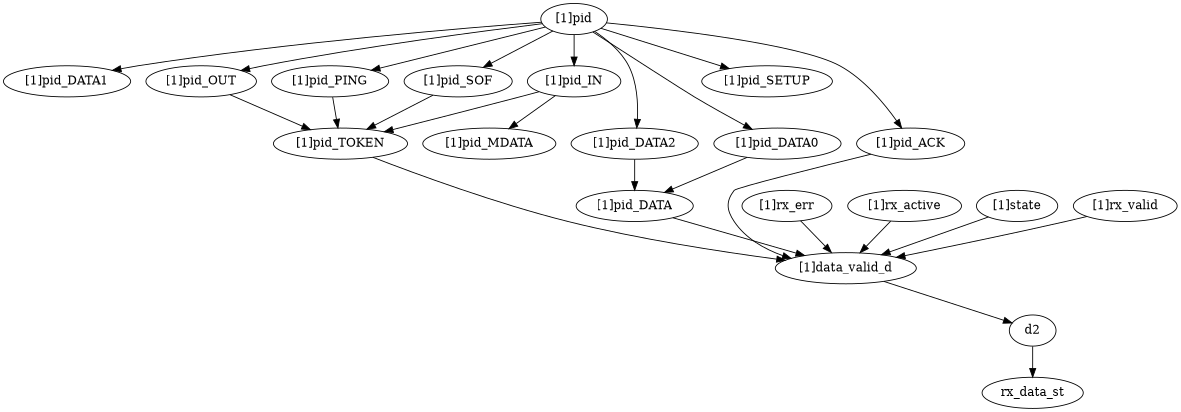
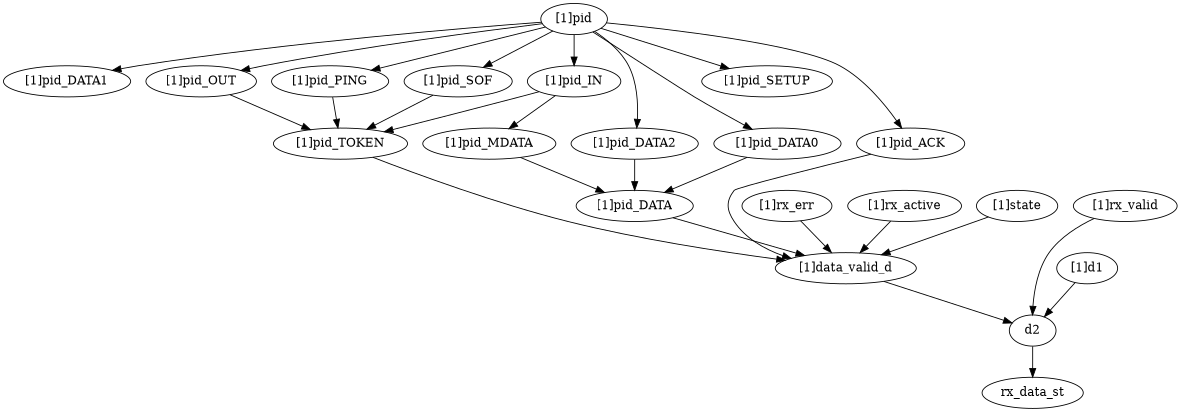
none -> (558, 173)
(996, 237) -> (1049, 253)
none -> (1087, 268)
